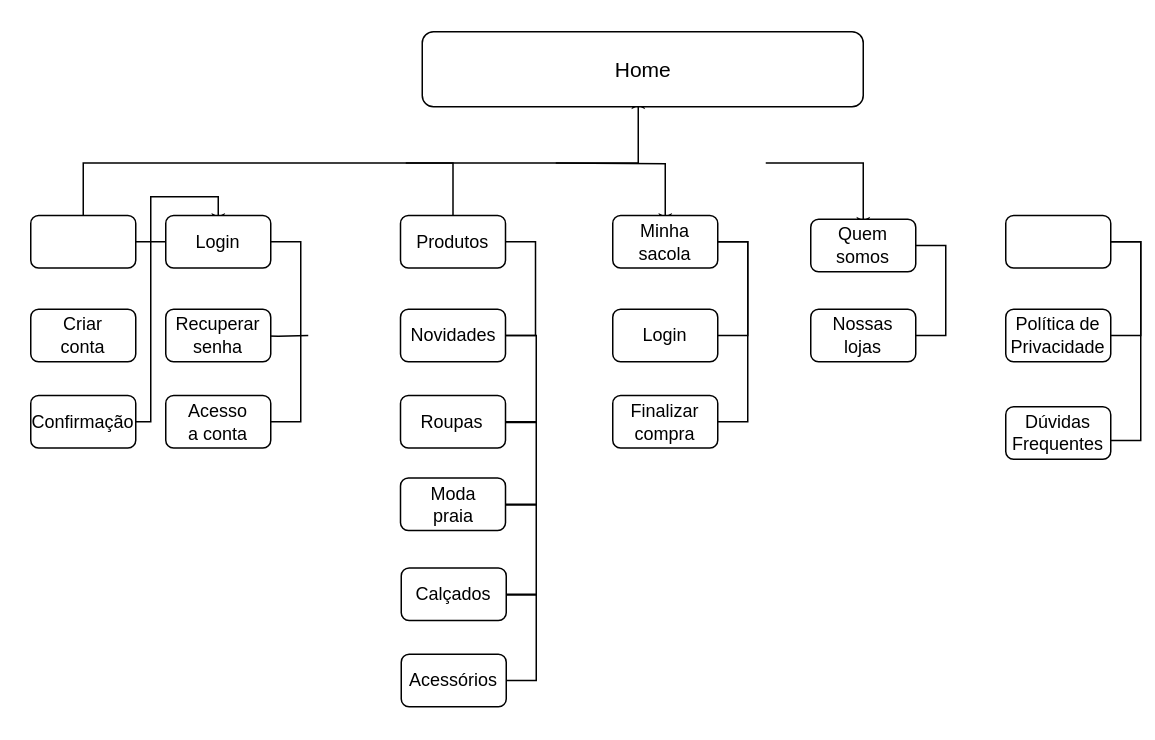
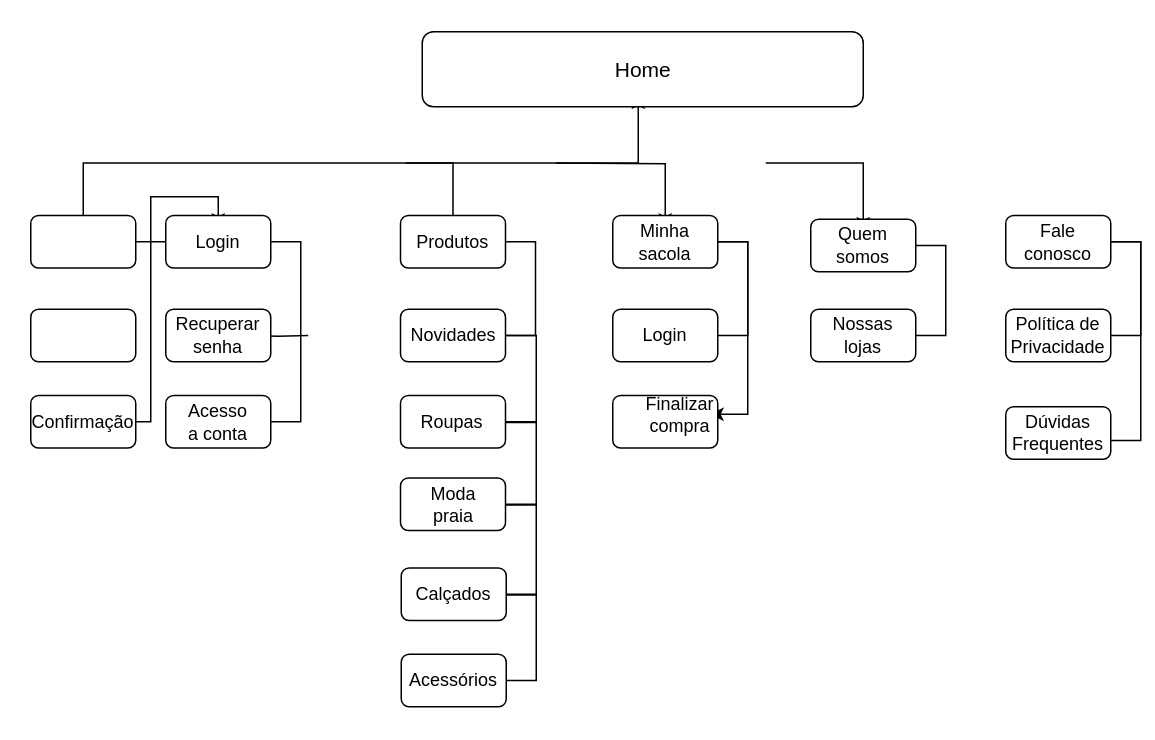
none -> (1058, 242)
(83, 335) -> none
(665, 422) -> (680, 414)
